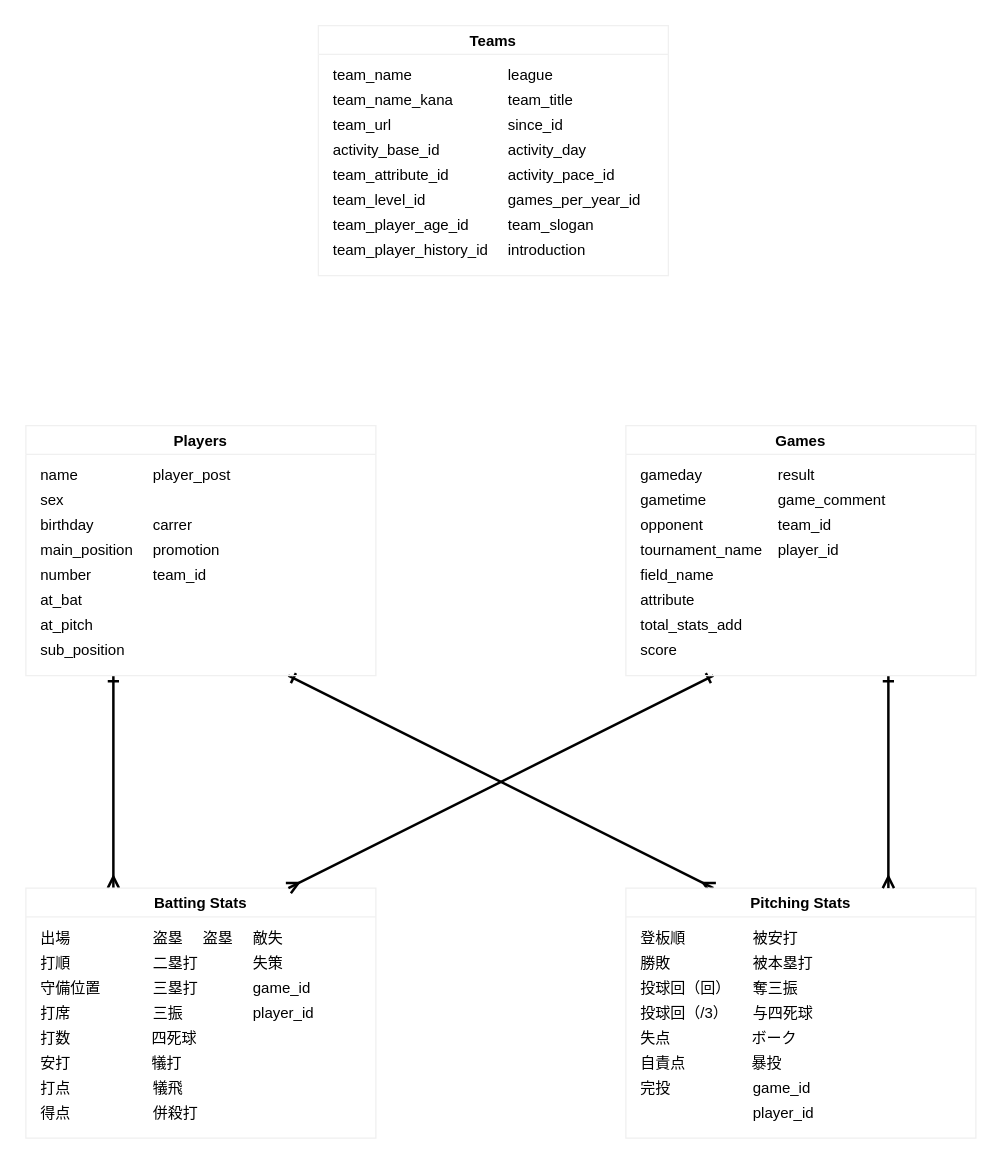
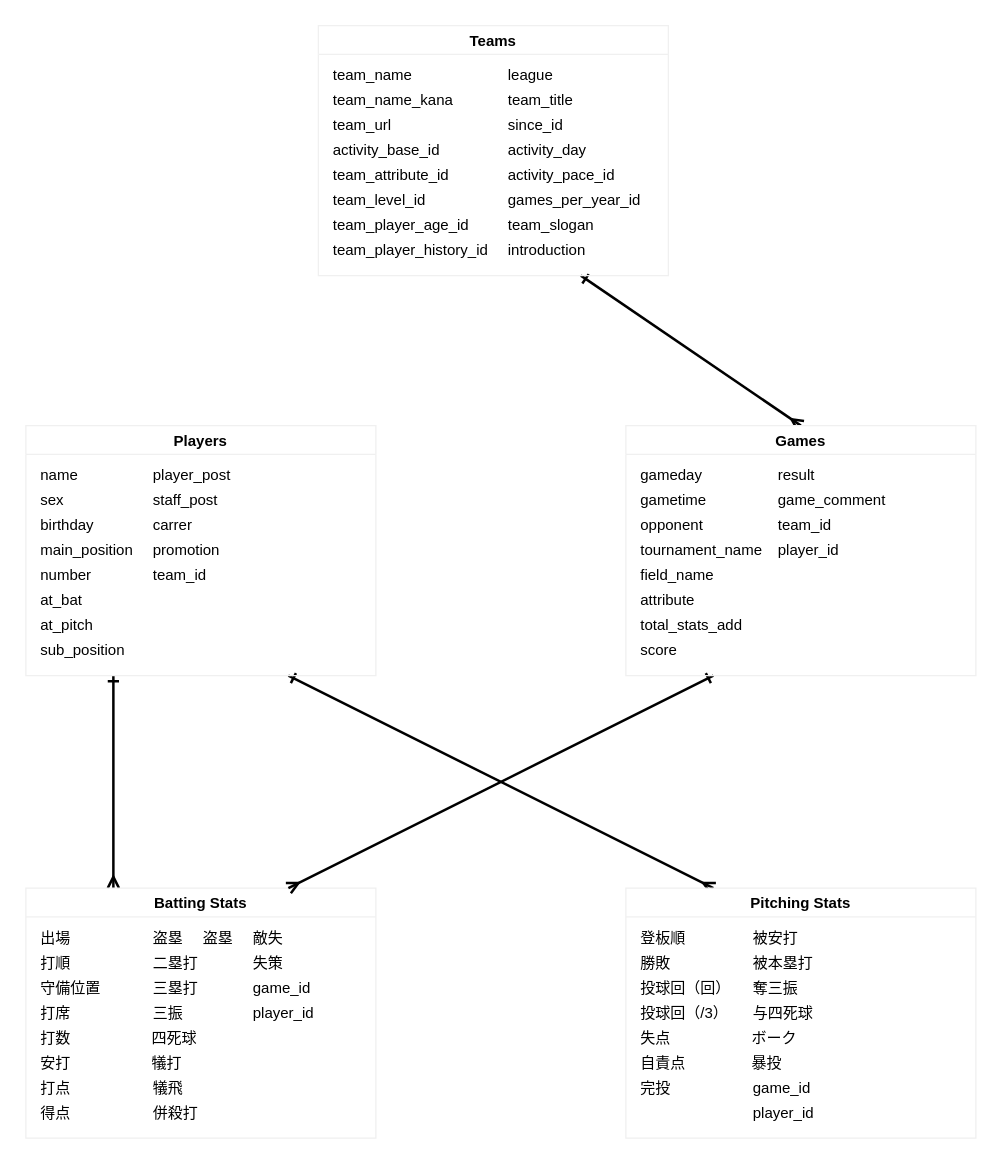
none -> (692, 352)
none -> (194, 501)
(888, 783) -> none
